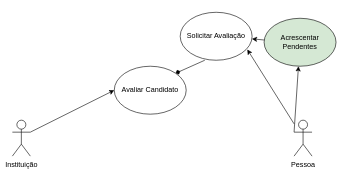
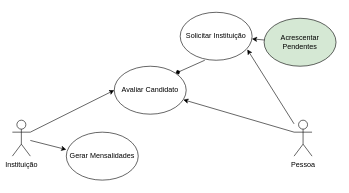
(216, 36) -> (216, 36)
(297, 92) -> (240, 116)
none -> (47, 145)
none -> (102, 156)
